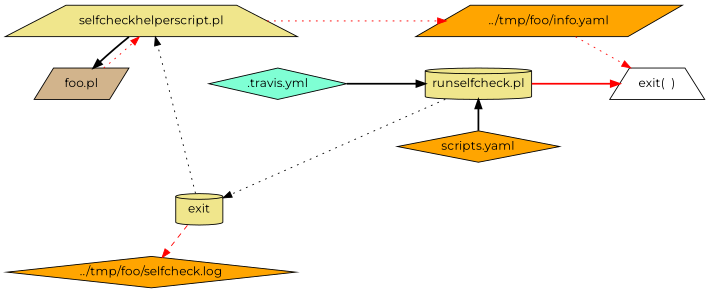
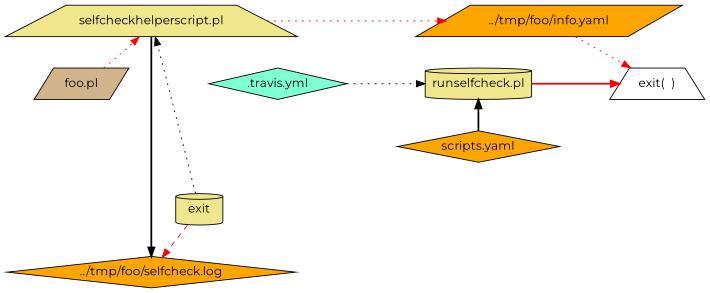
(114, 49) -> (151, 142)
(382, 84) -> (382, 84)
(338, 147) -> none
